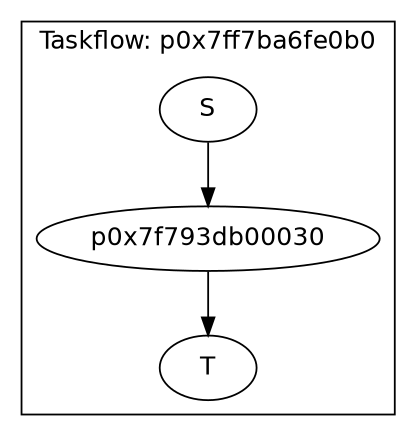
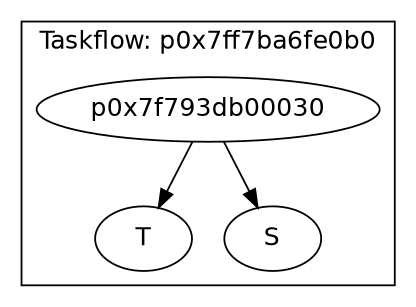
(208, 165) -> (237, 166)
